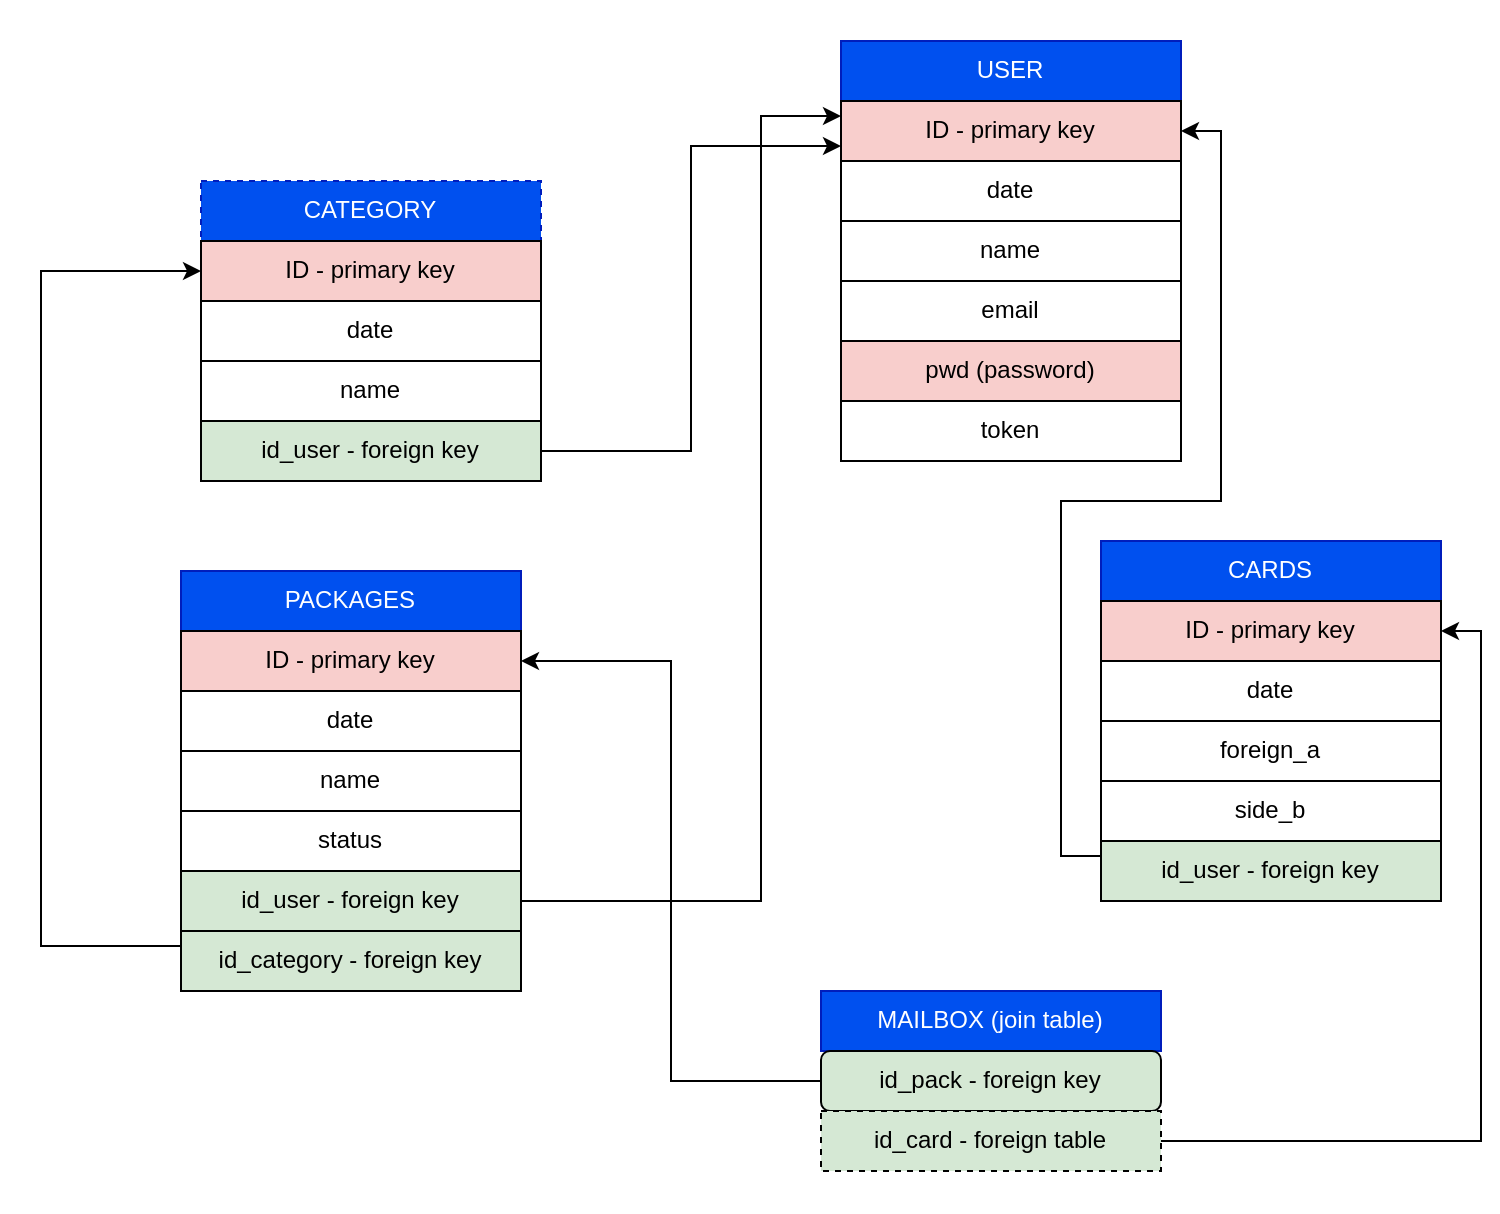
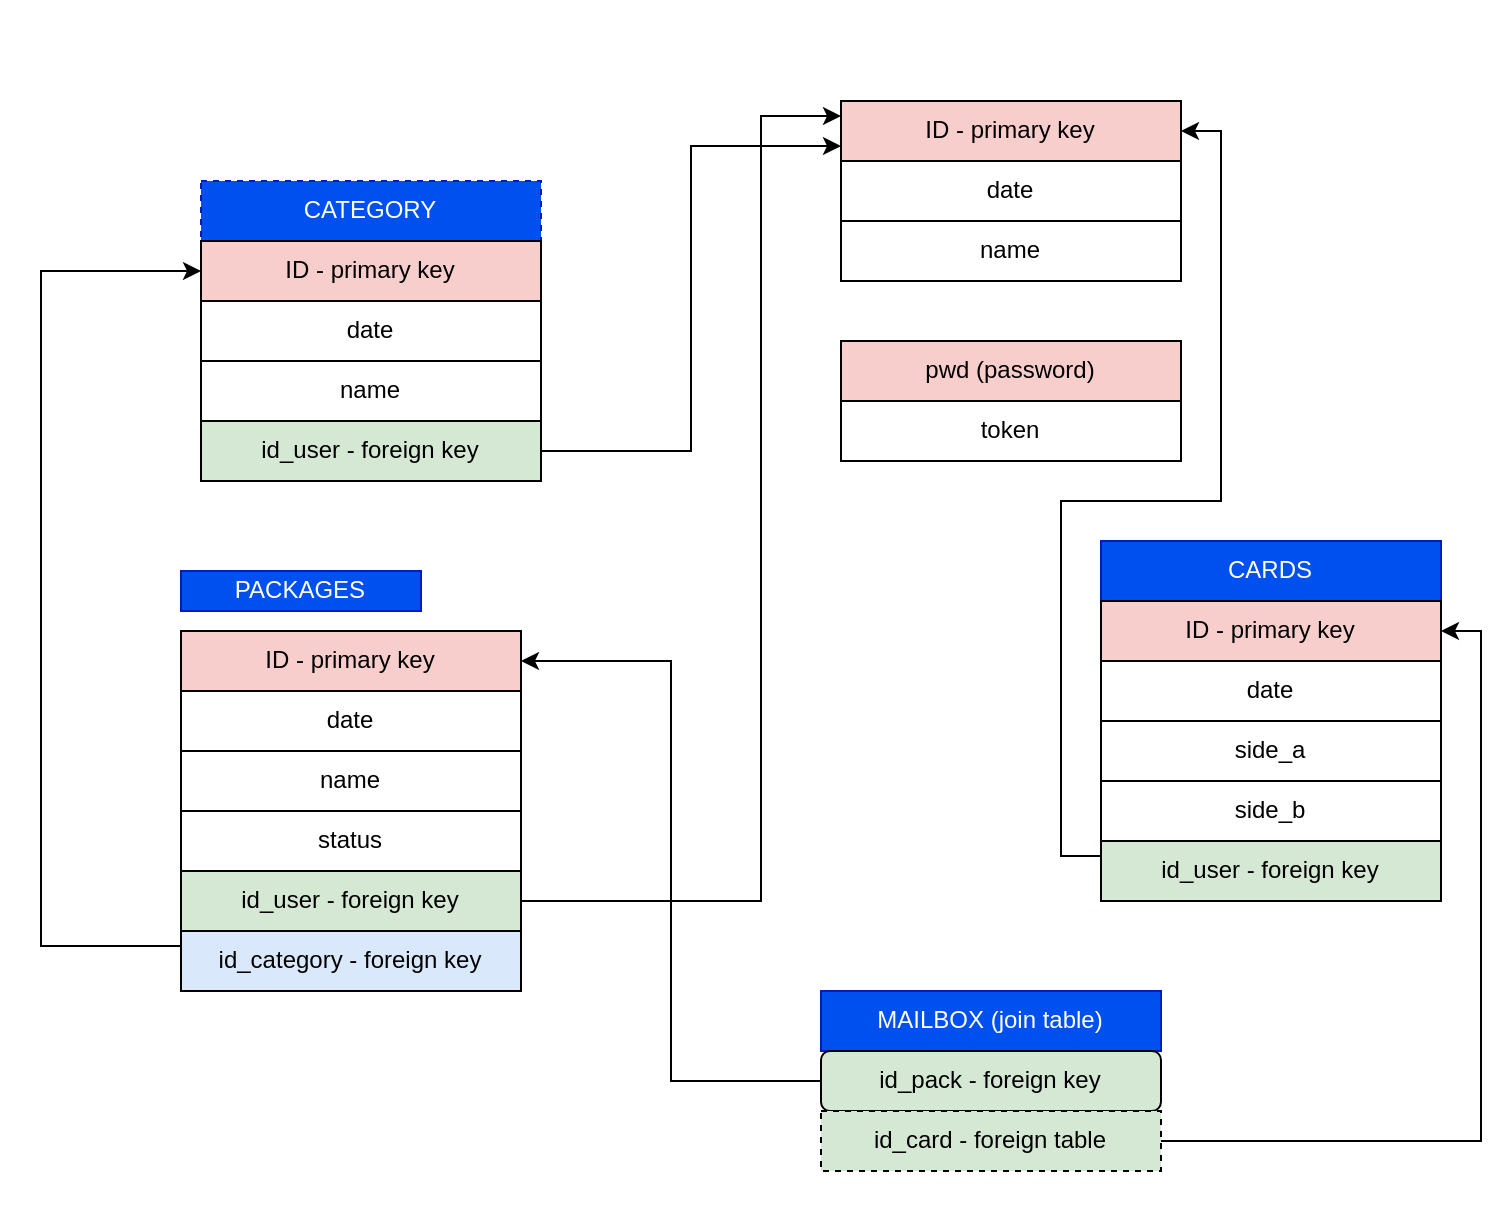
(1011, 71) -> none
(1011, 311) -> none
(351, 601) -> (301, 591)
(1271, 751) -> (1271, 751)
(351, 961) -> (351, 961)
